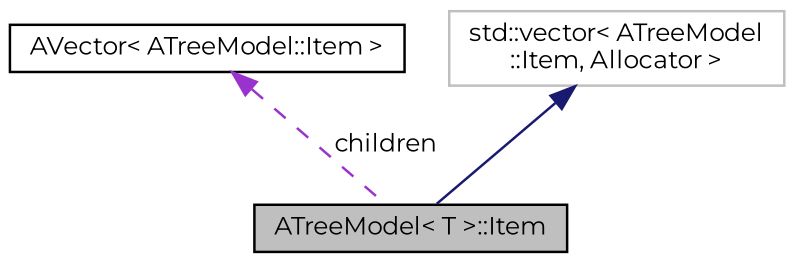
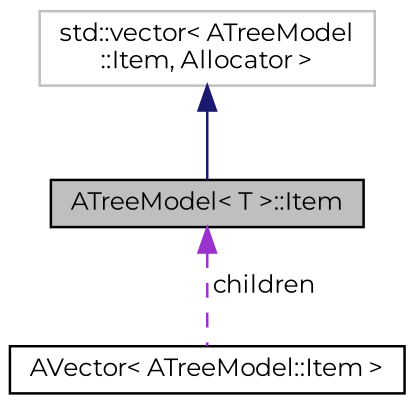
(319, 147) -> (207, 299)
